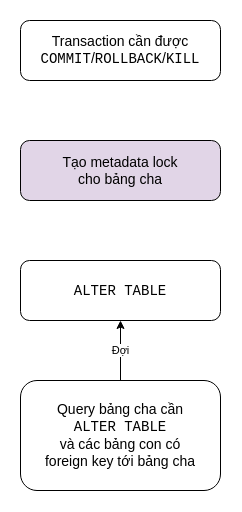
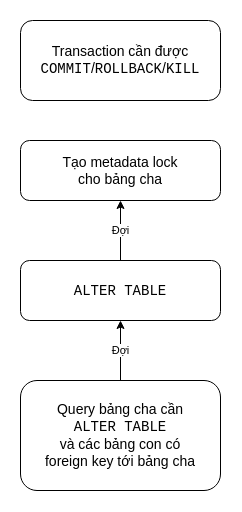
(121, 51) -> (121, 61)
(121, 171) -> (121, 171)
none -> (121, 234)
